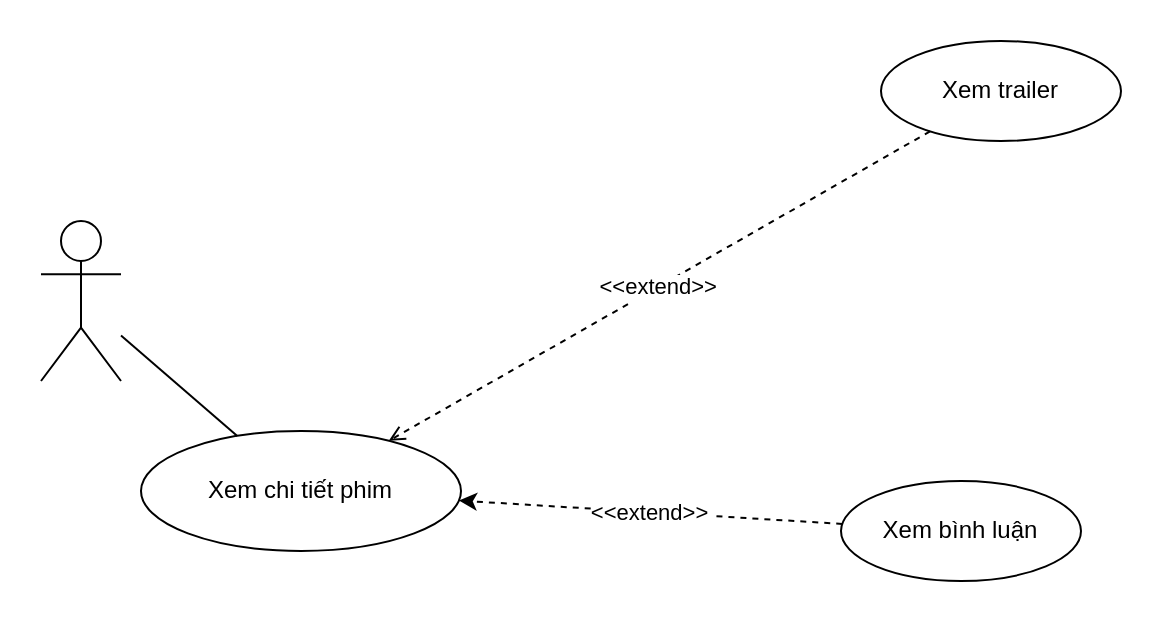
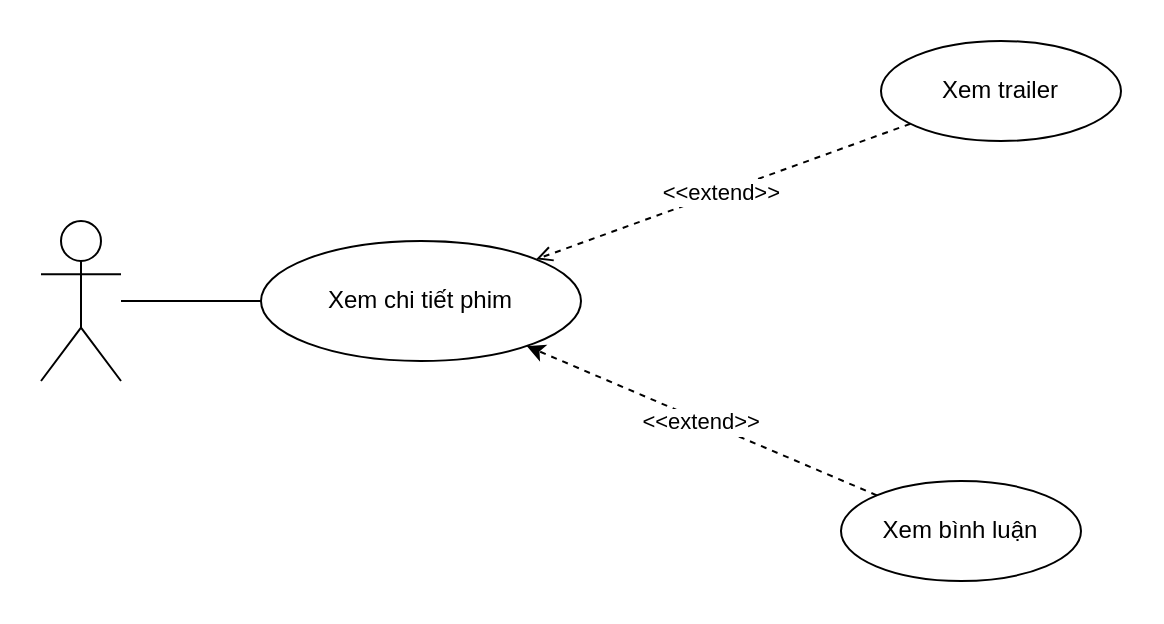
(301, 491) -> (421, 301)
